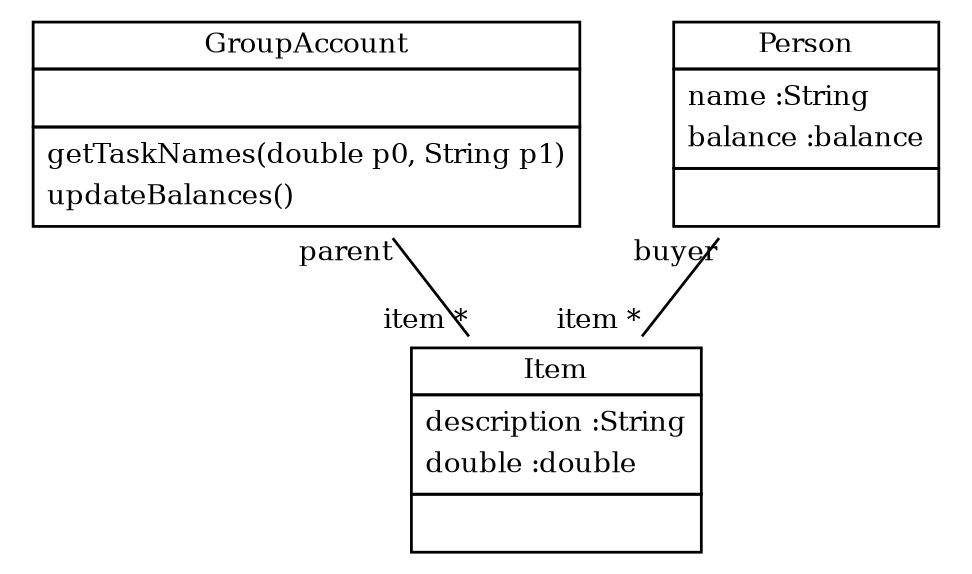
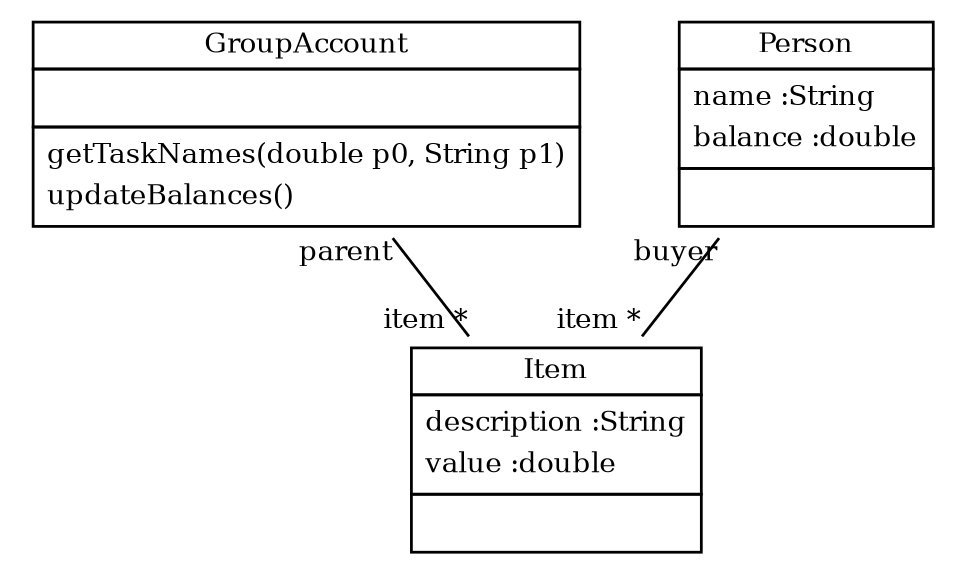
(806, 138) -> (806, 138)
(532, 464) -> (522, 464)
